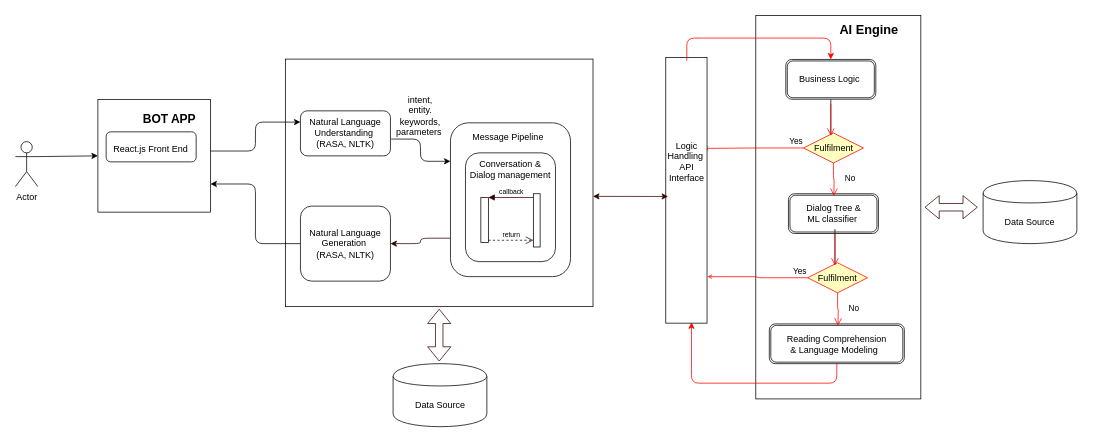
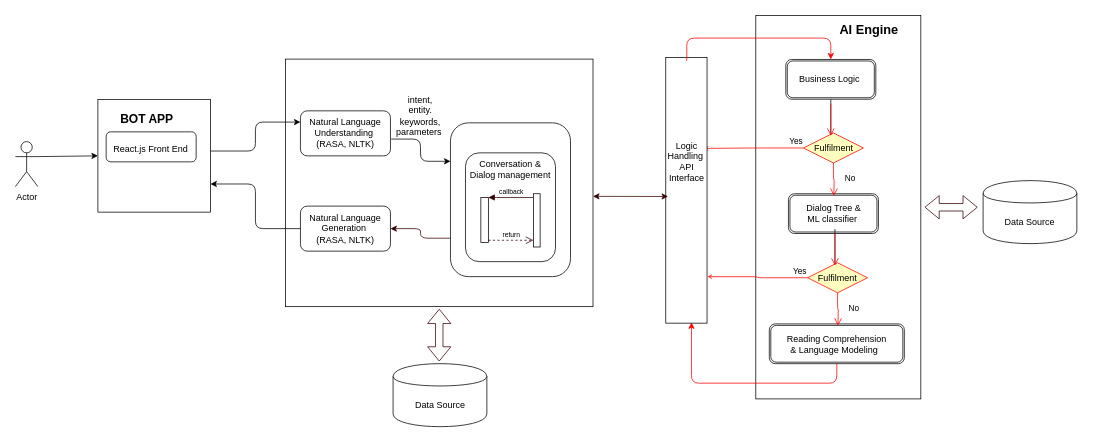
(170, 119) -> (147, 119)
(508, 138) -> none
(345, 243) -> (345, 228)
